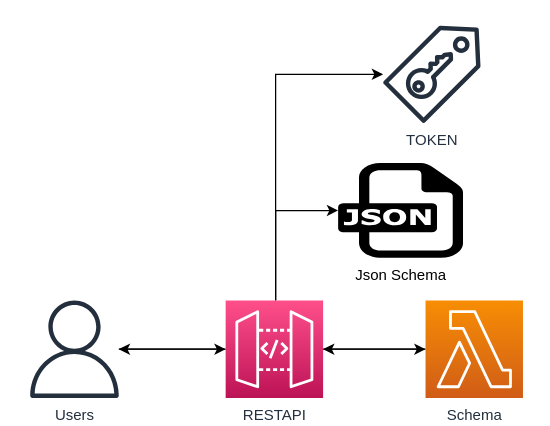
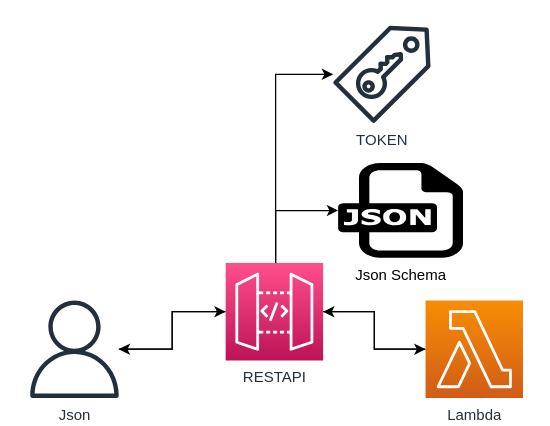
(432, 74) -> (382, 74)
(274, 349) -> (274, 312)
(75, 416) -> (75, 416)
(475, 416) -> (475, 416)
